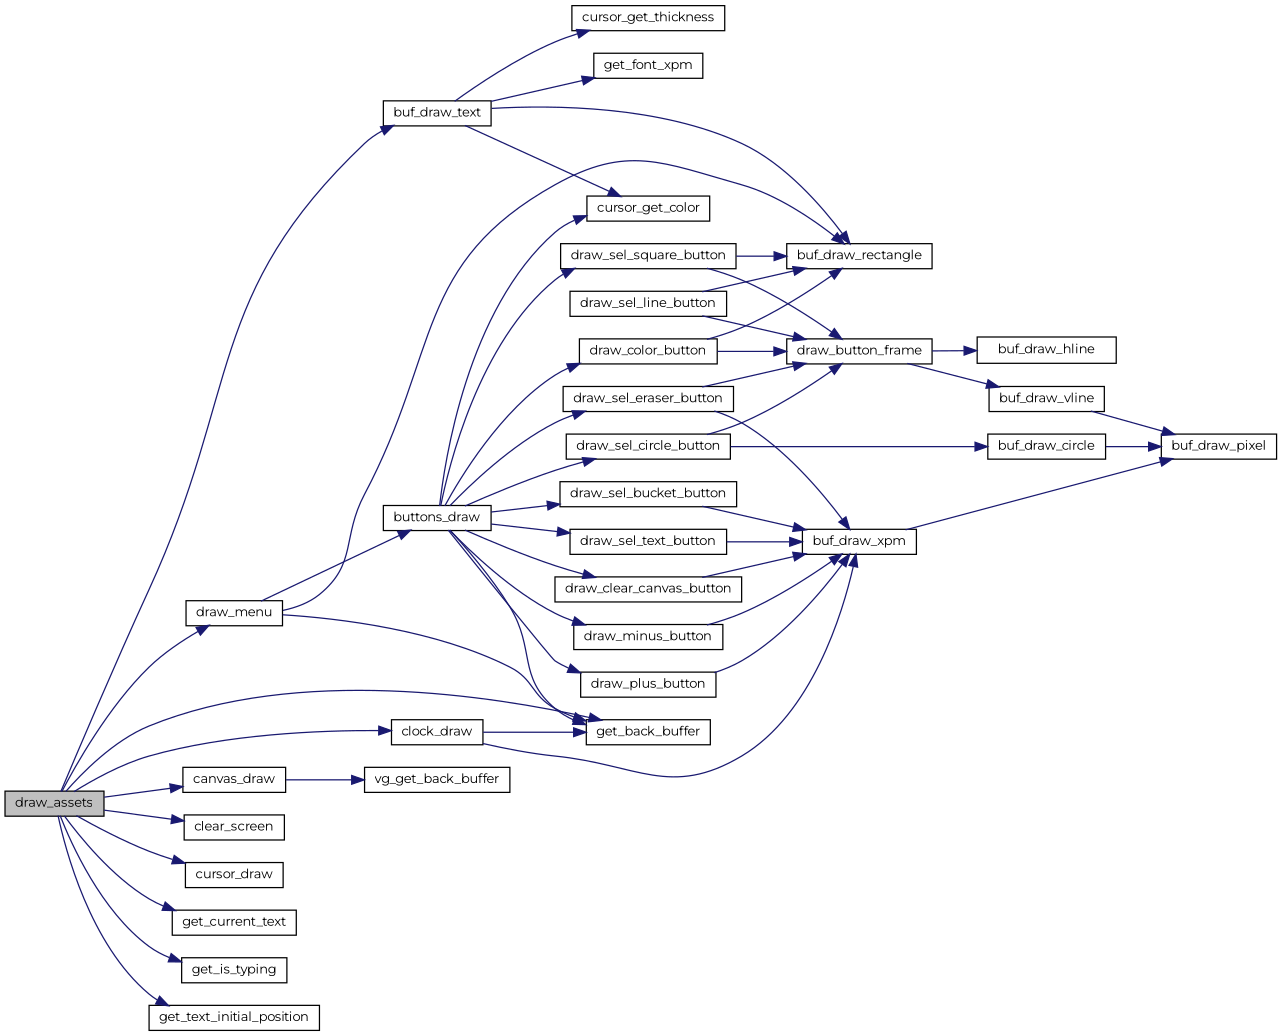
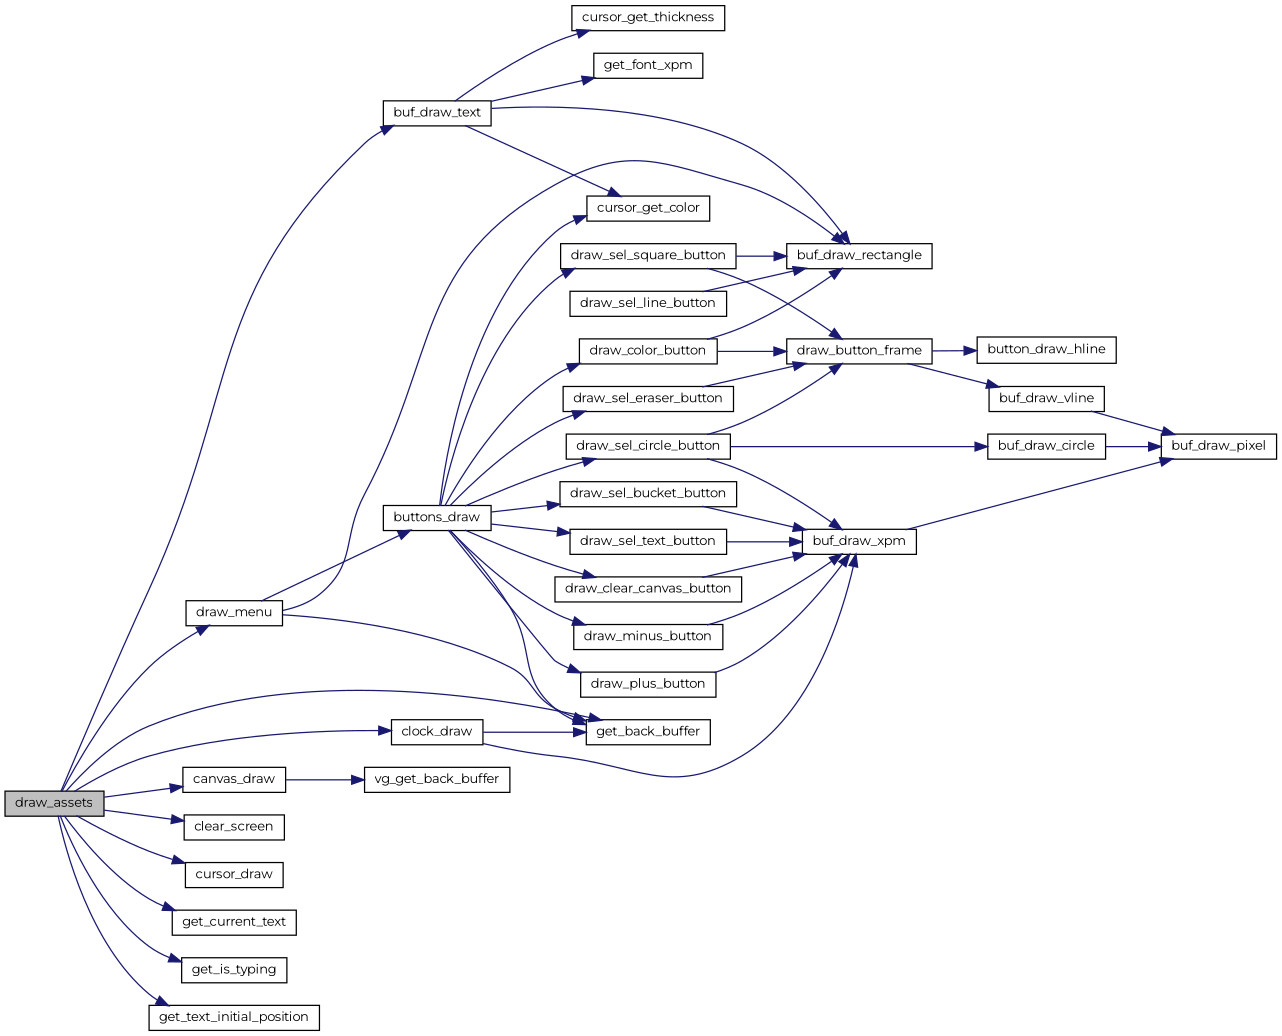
(759, 329) -> none
(1047, 350) -> (1047, 350)
(786, 456) -> (772, 485)
